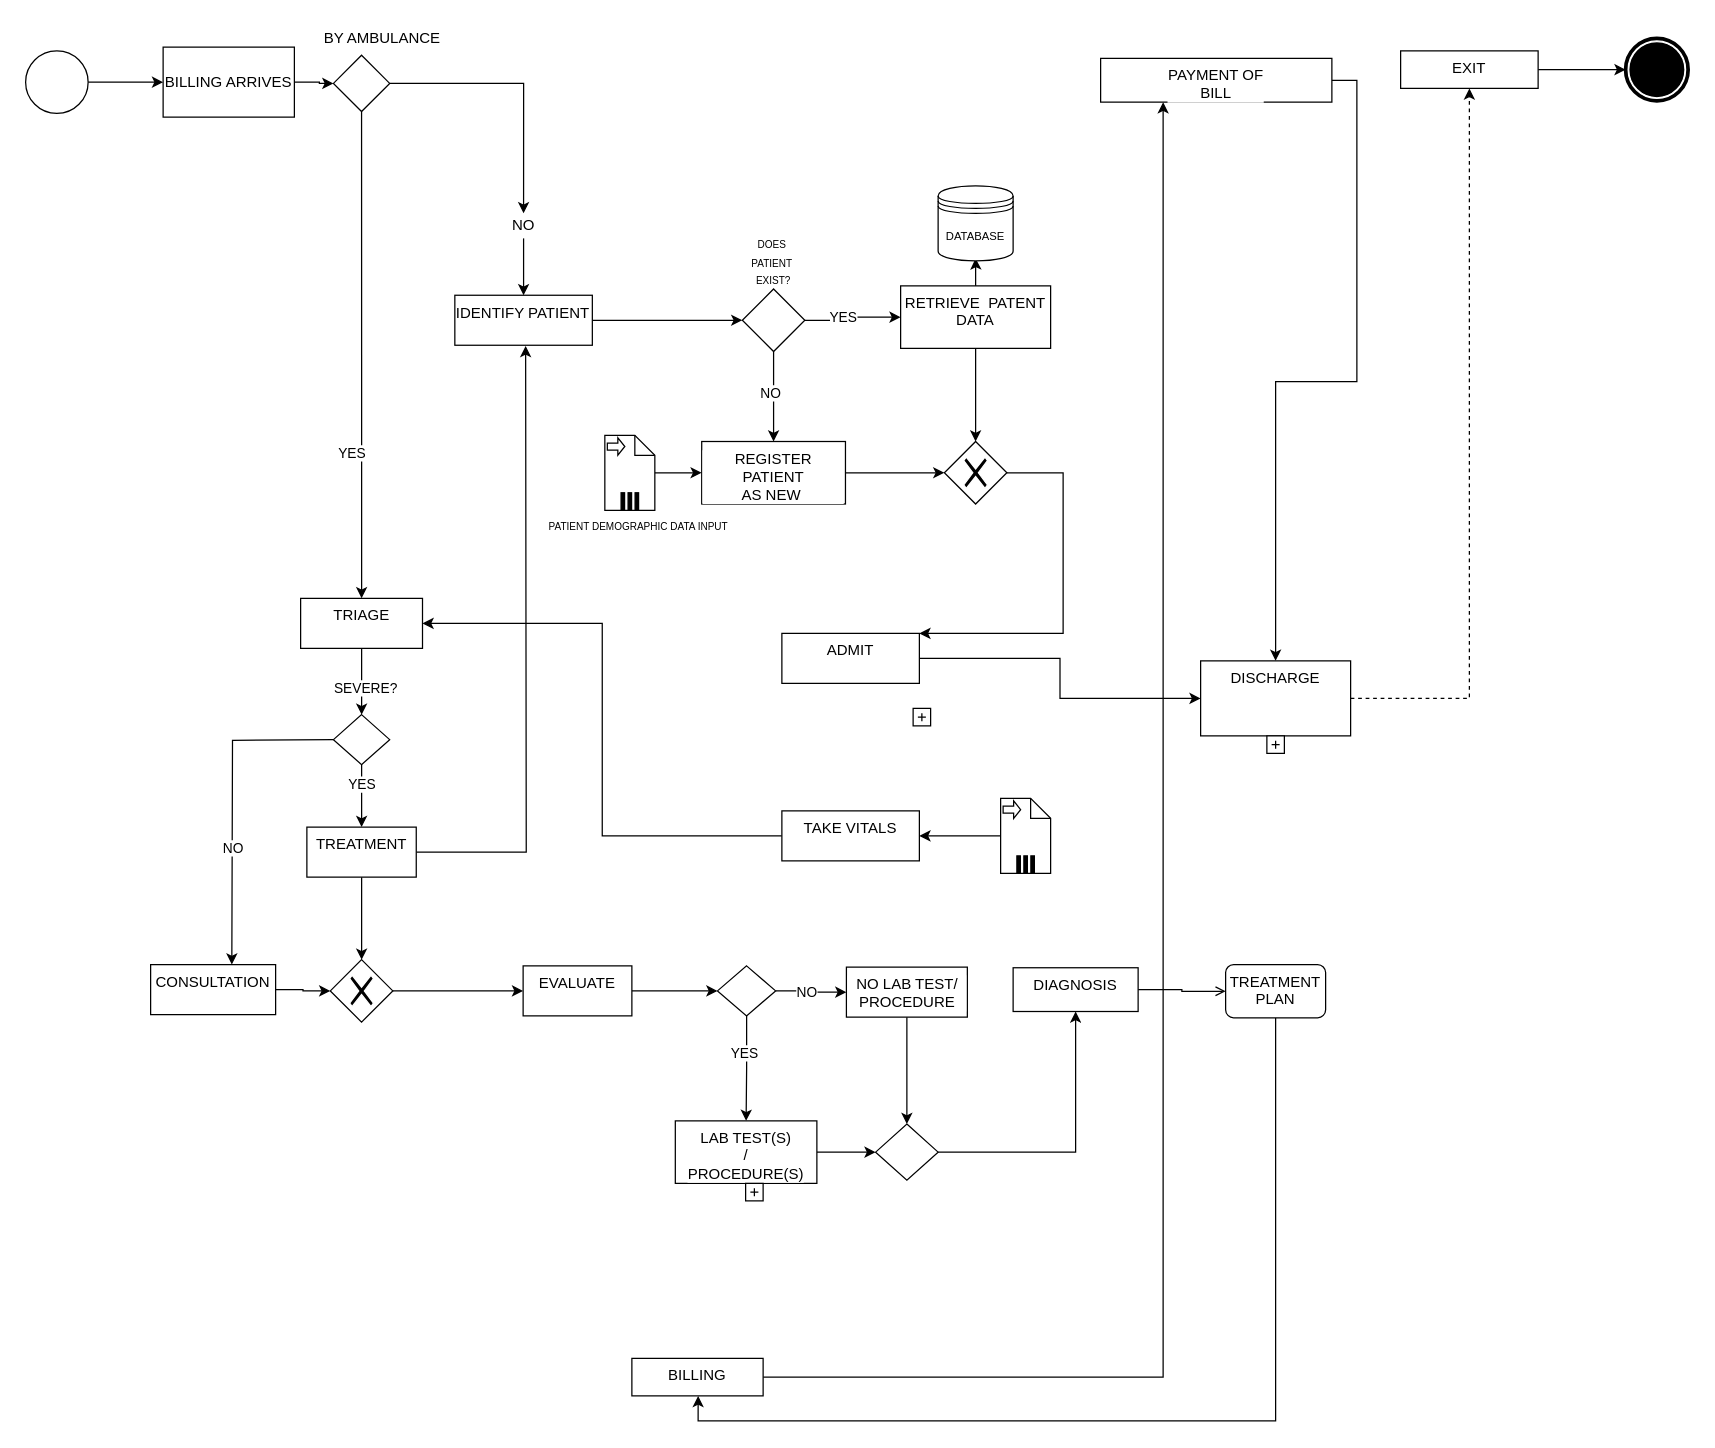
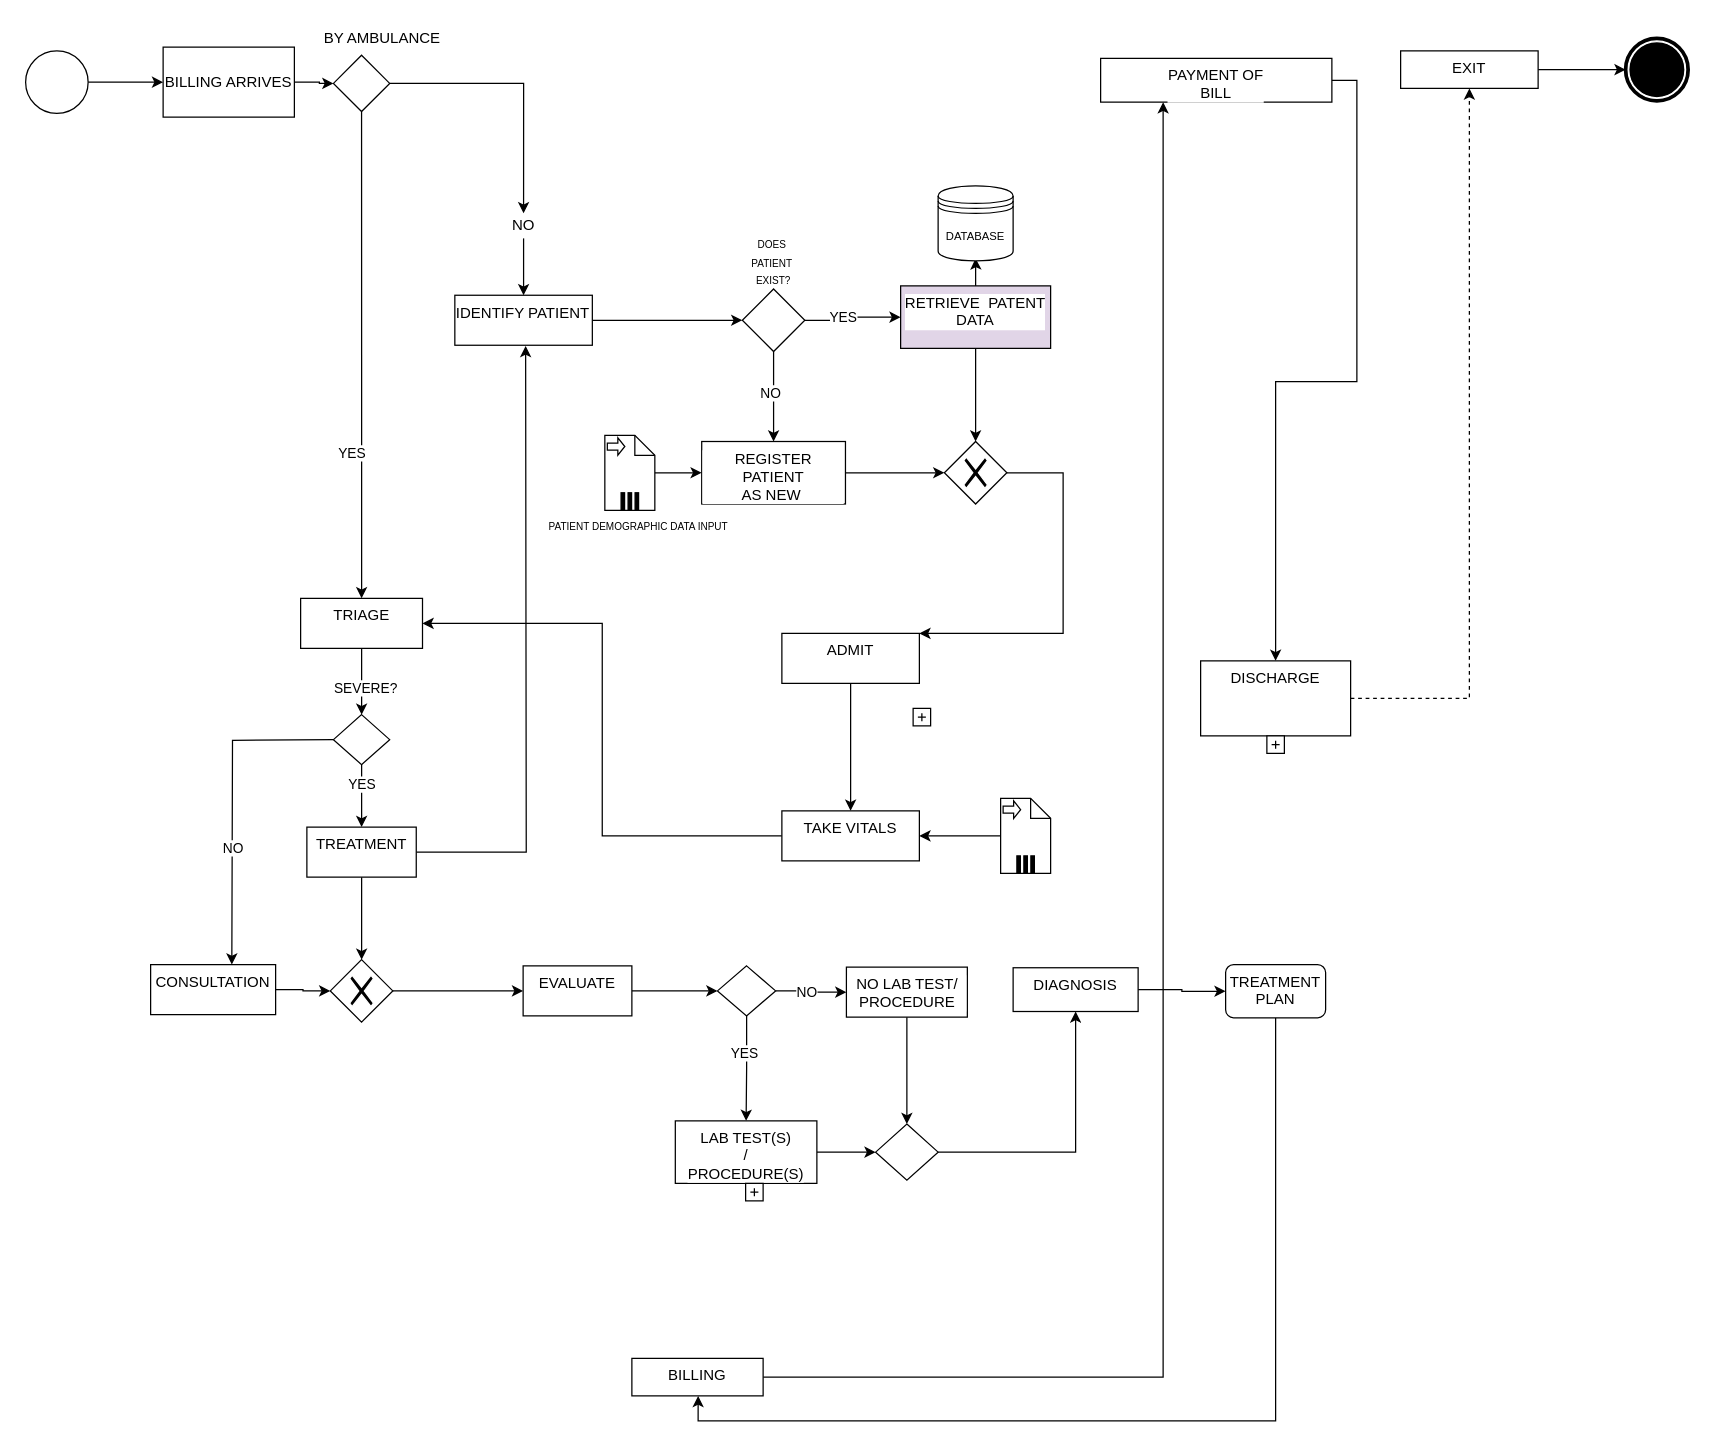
(976, 317) -> (976, 317)
(1060, 674) -> (851, 742)
(1218, 991) -> (1216, 991)
